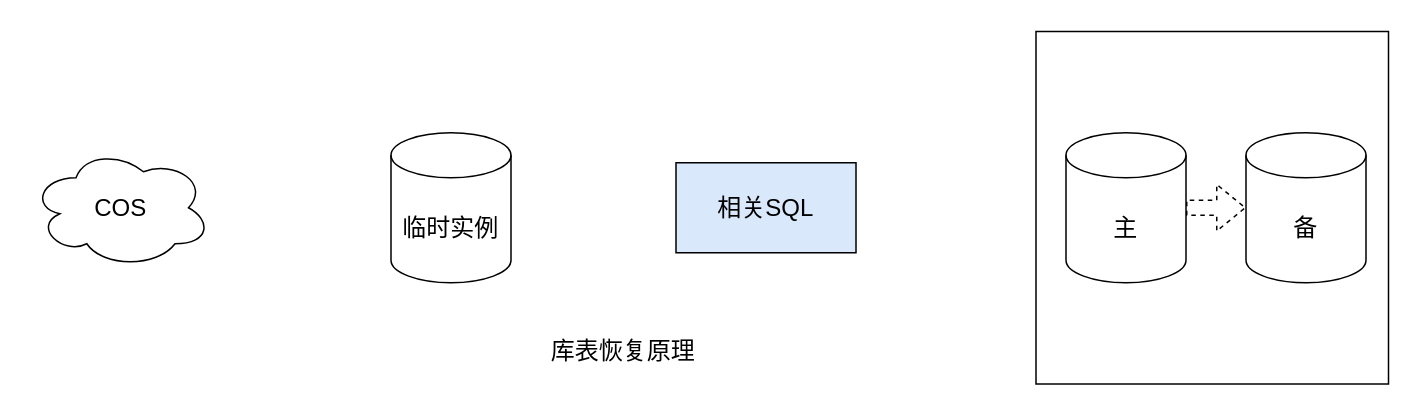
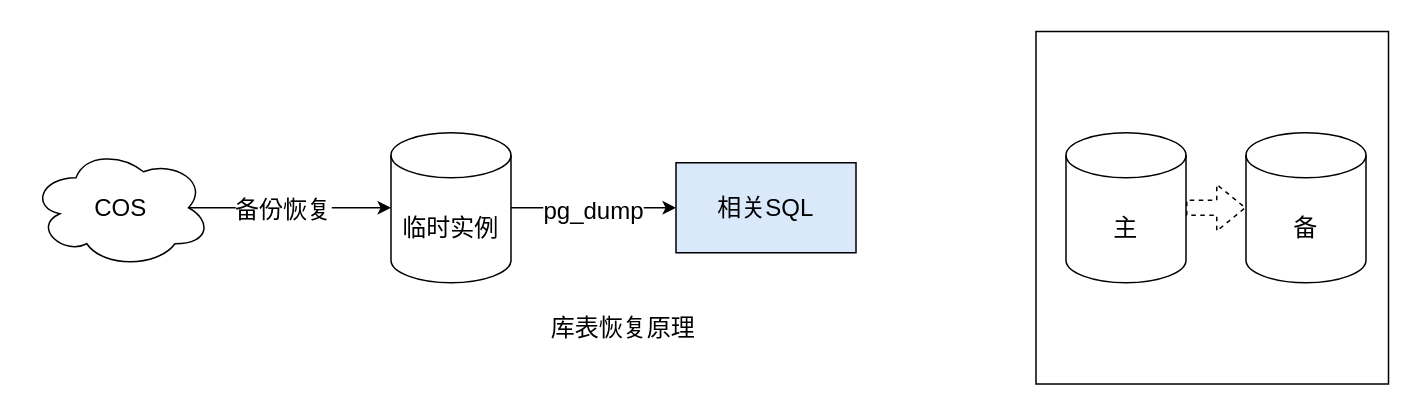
none -> (284, 208)
none -> (624, 208)
(623, 350) -> (623, 328)
